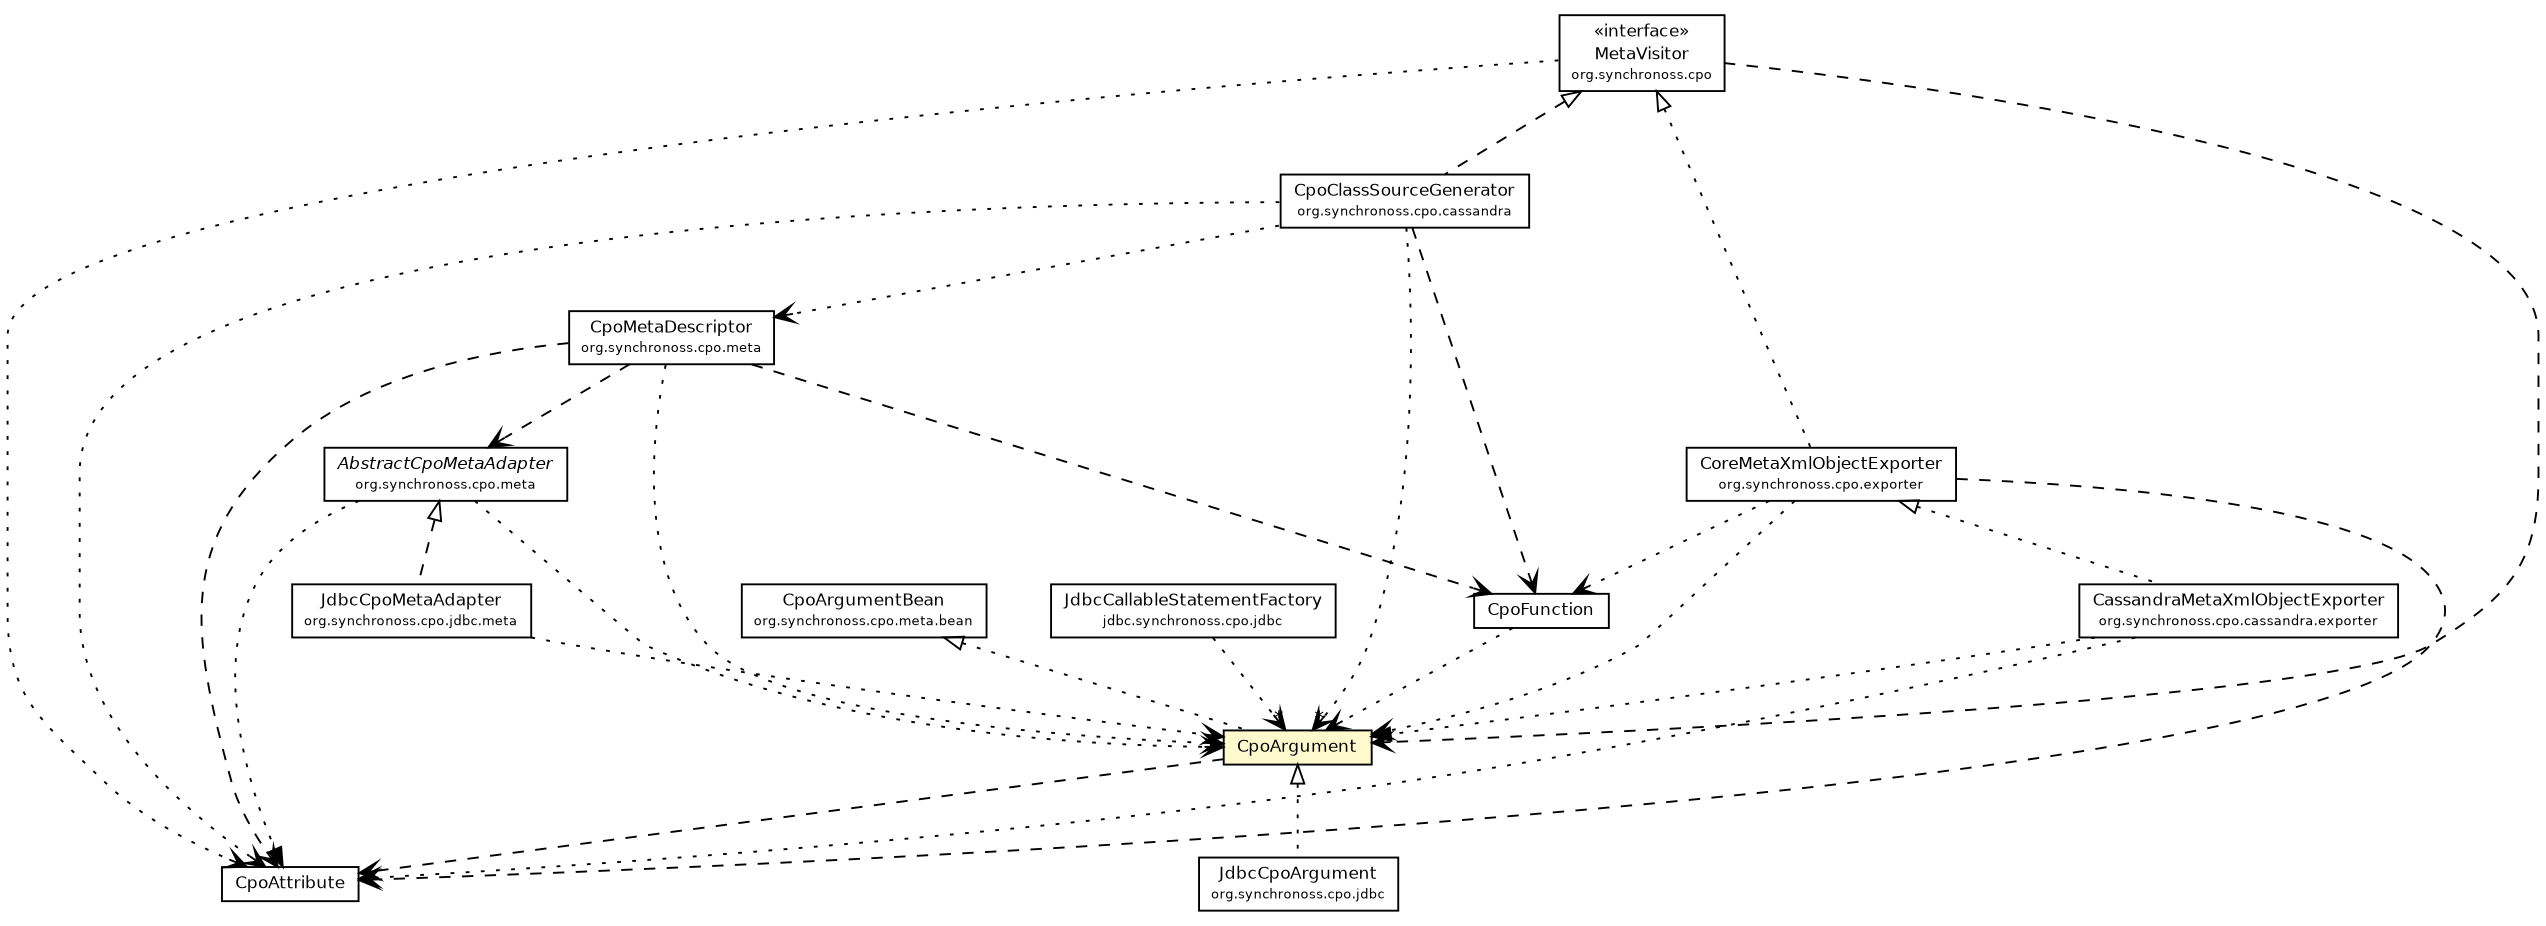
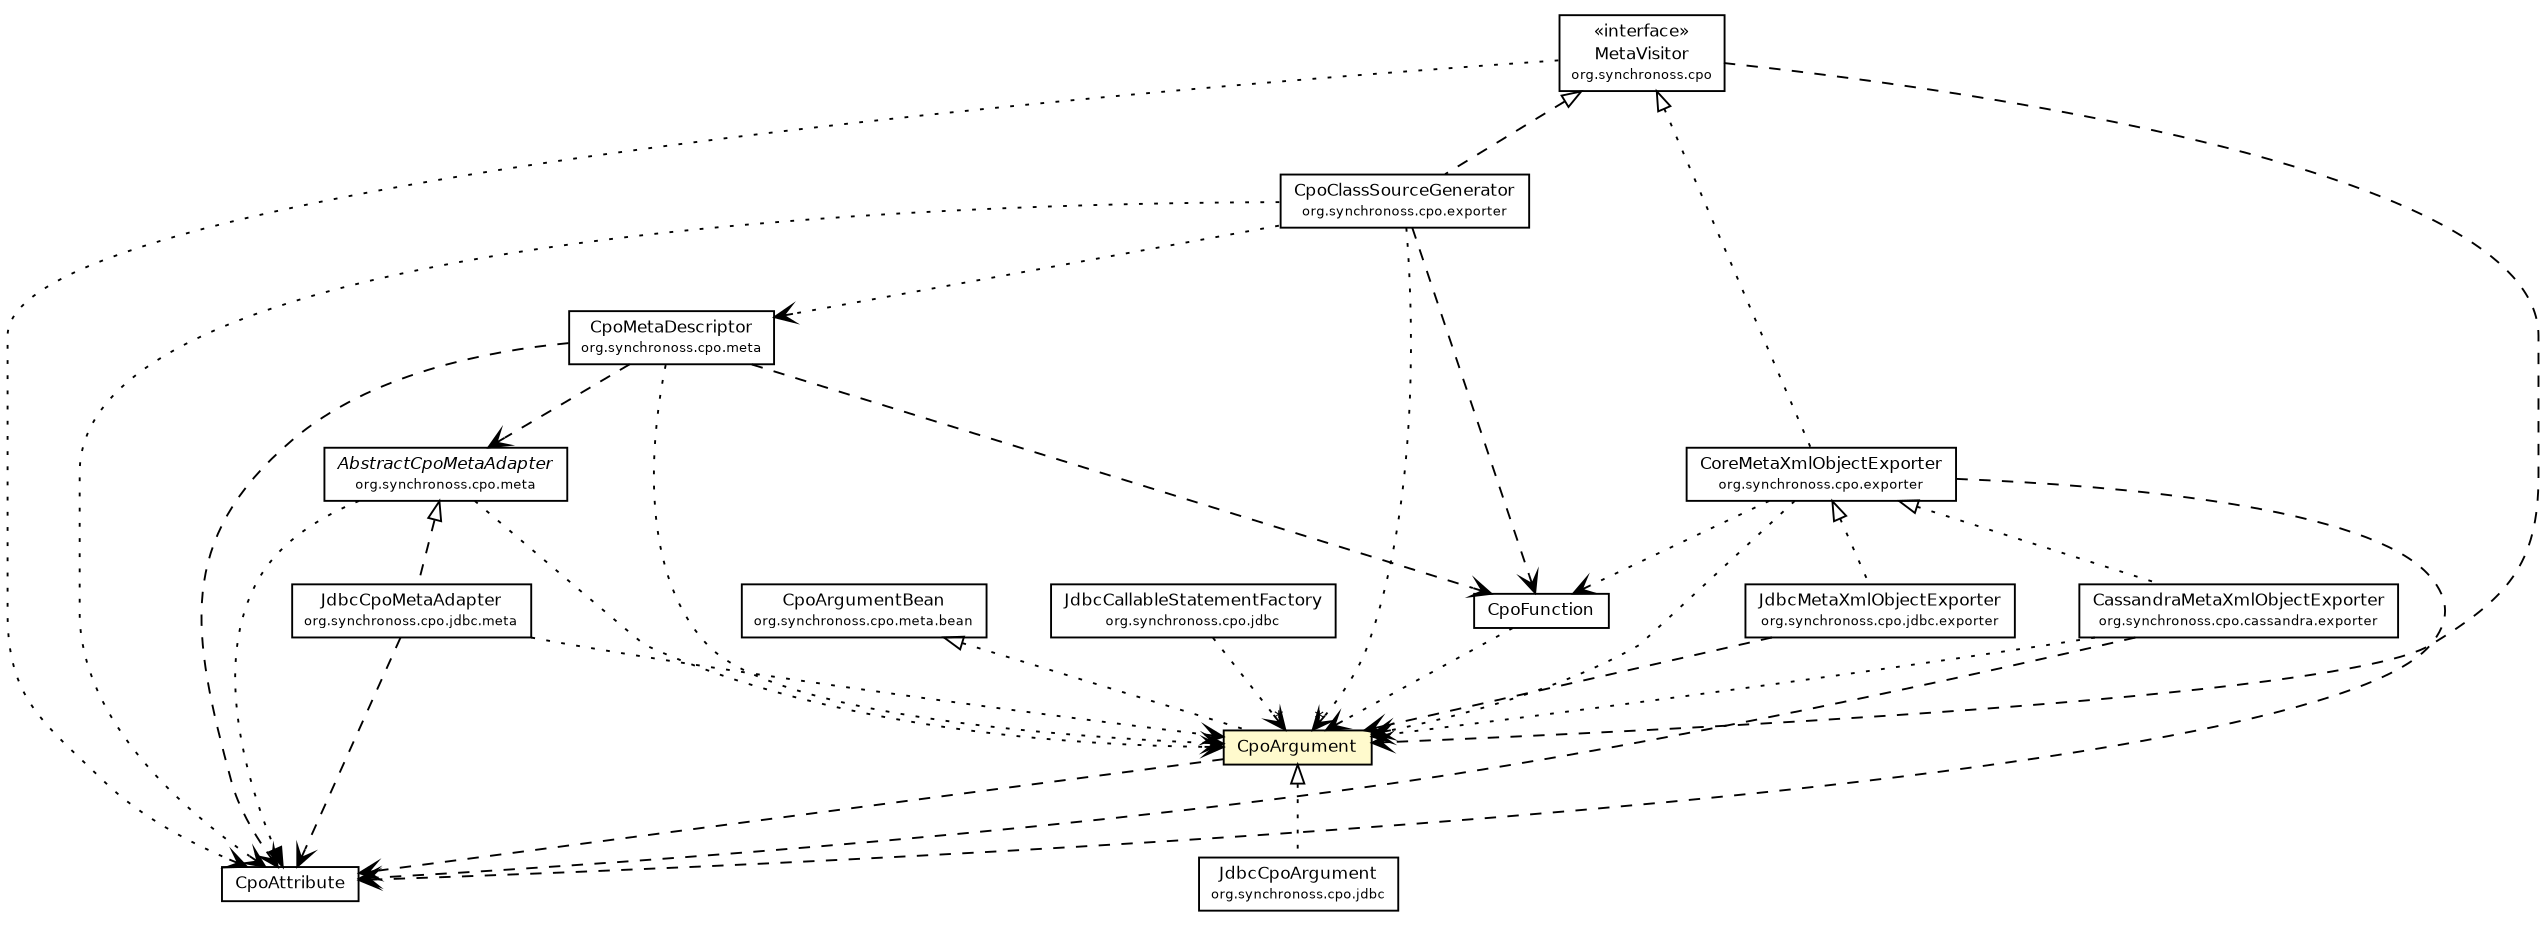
(1405, 212) -> (1405, 212)
none -> (1880, 611)
(1193, 621) -> (1193, 621)
(1743, 688) -> (1743, 688)
none -> (353, 743)
(1263, 801) -> (1263, 801)
